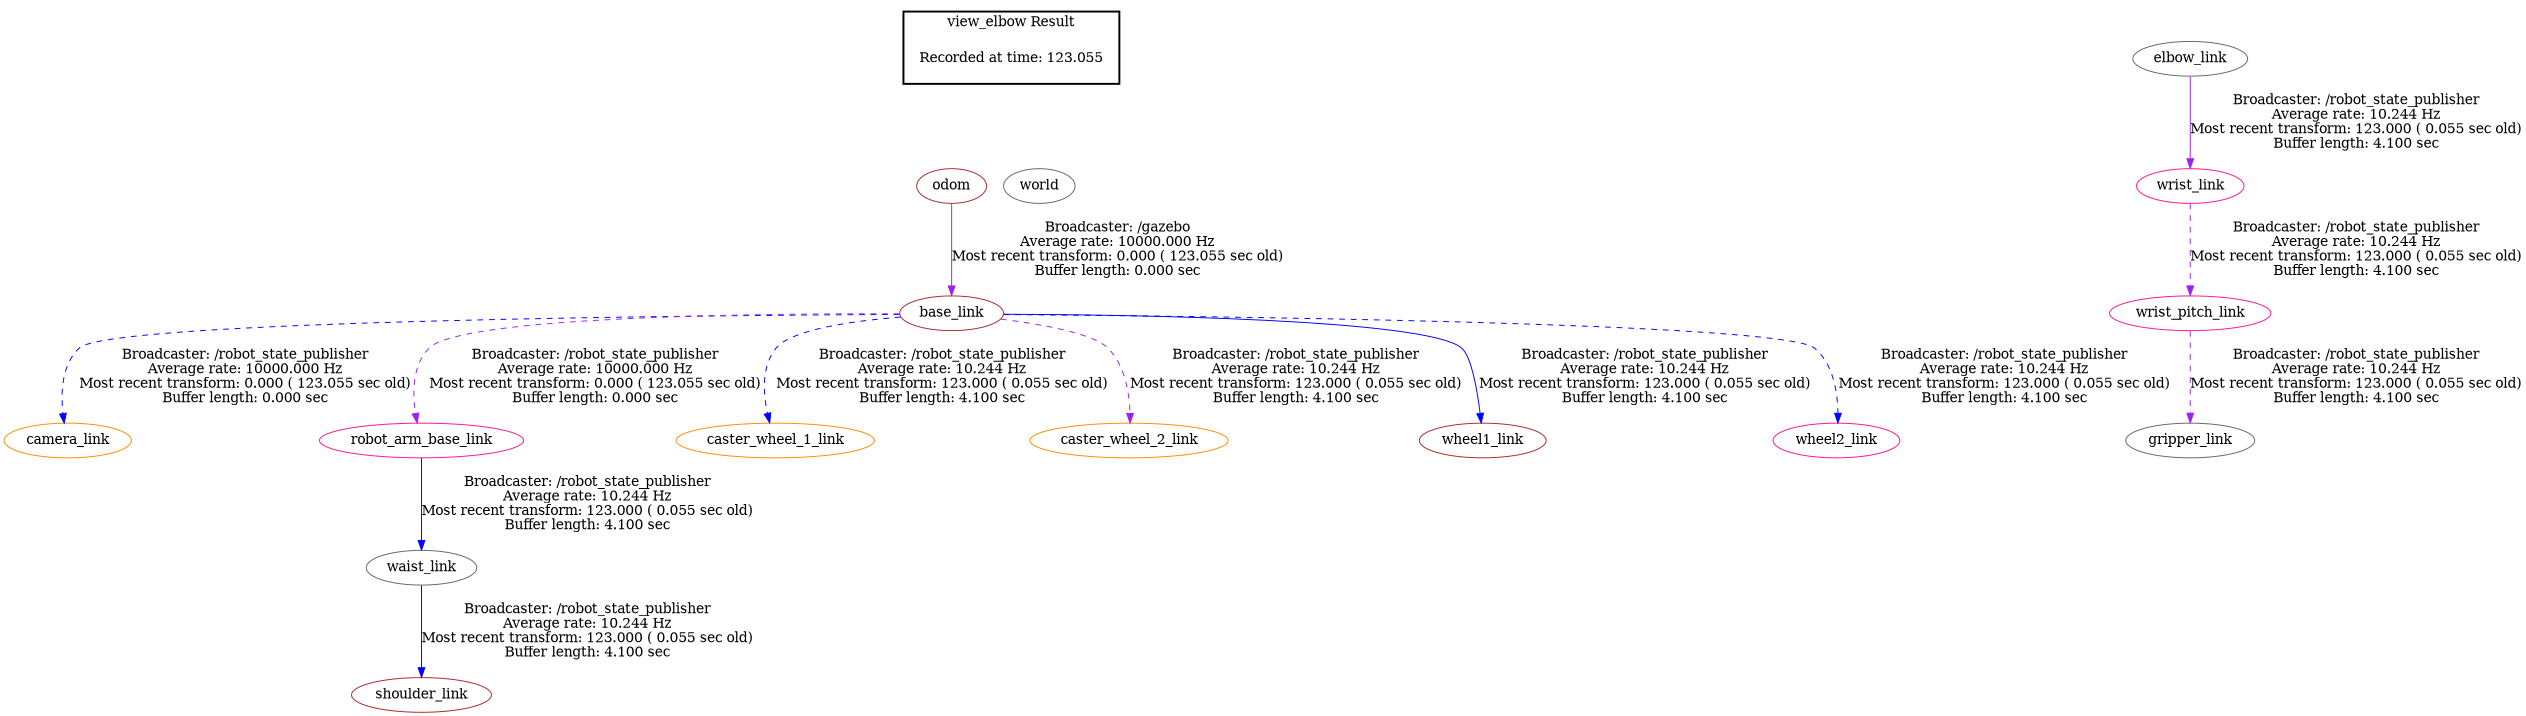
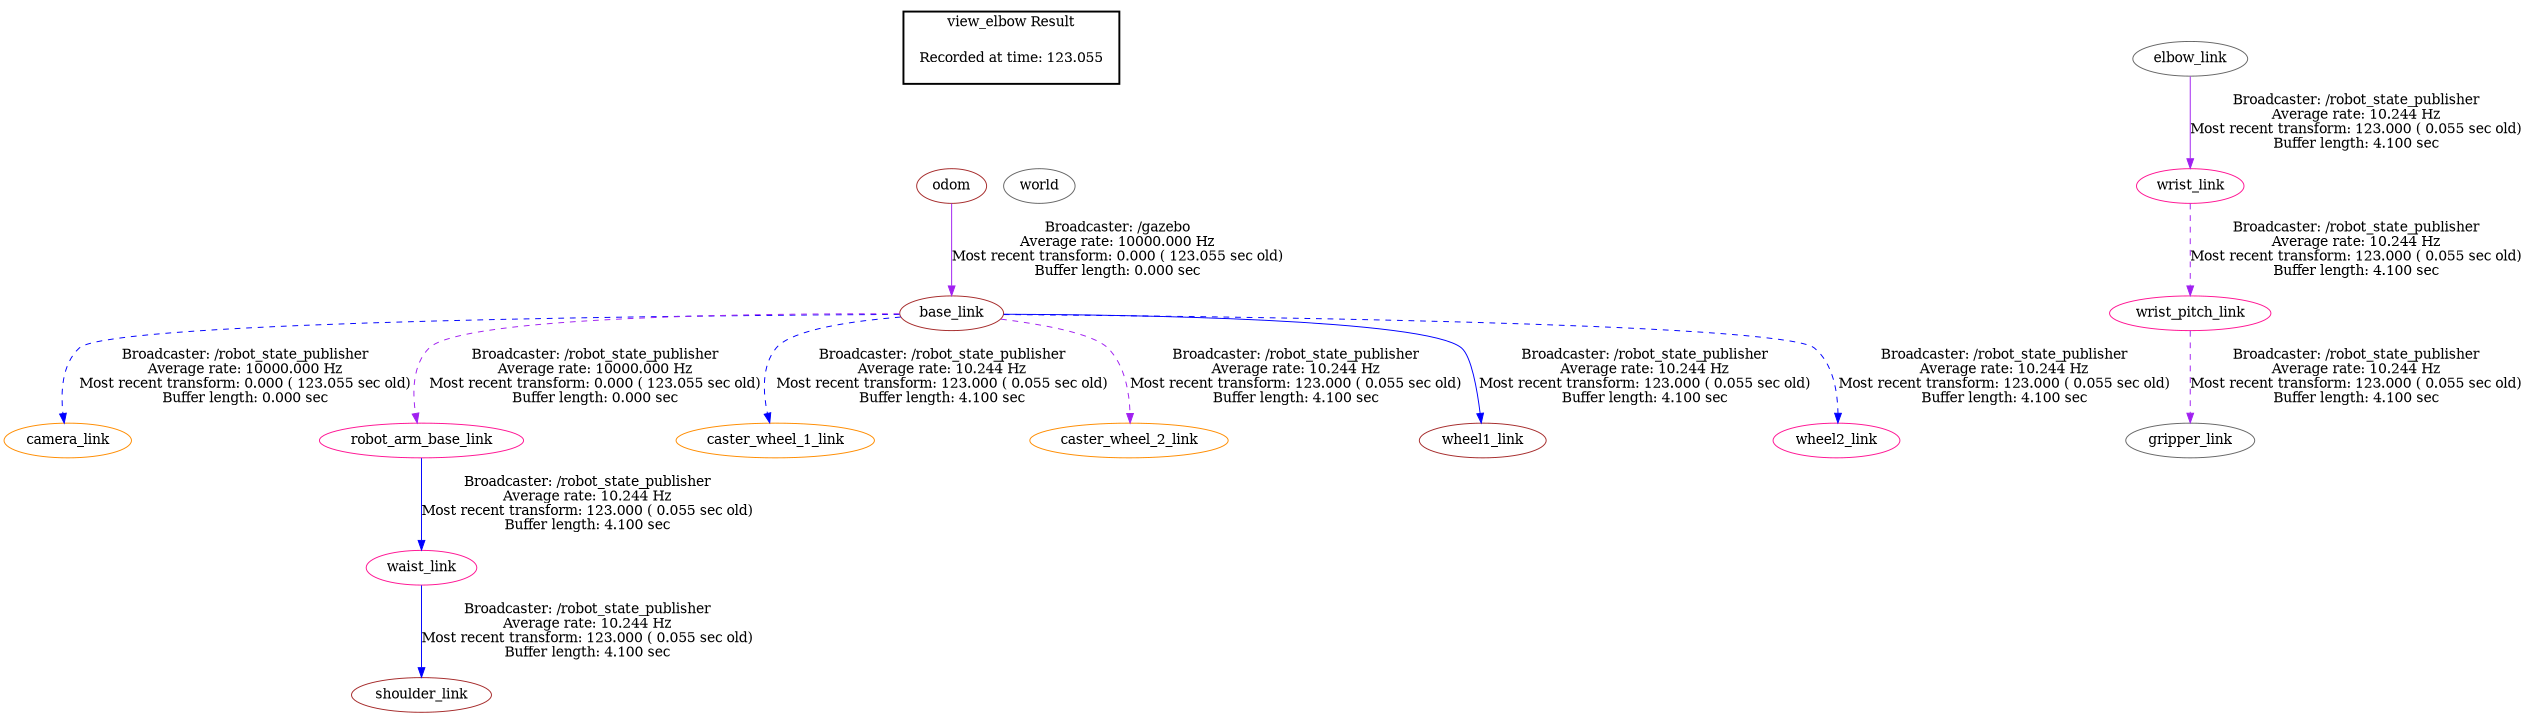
(421, 568) -> (421, 568)
